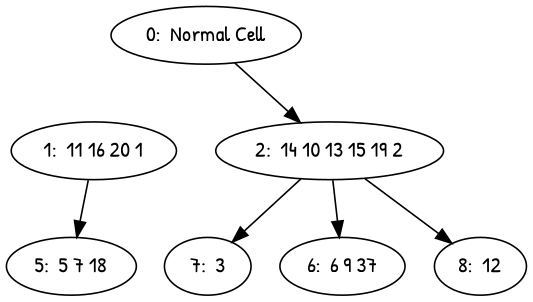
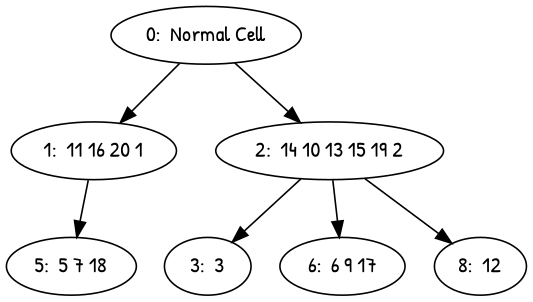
none -> (156, 87)
(208, 266) -> (208, 266)
(342, 266) -> (342, 266)
